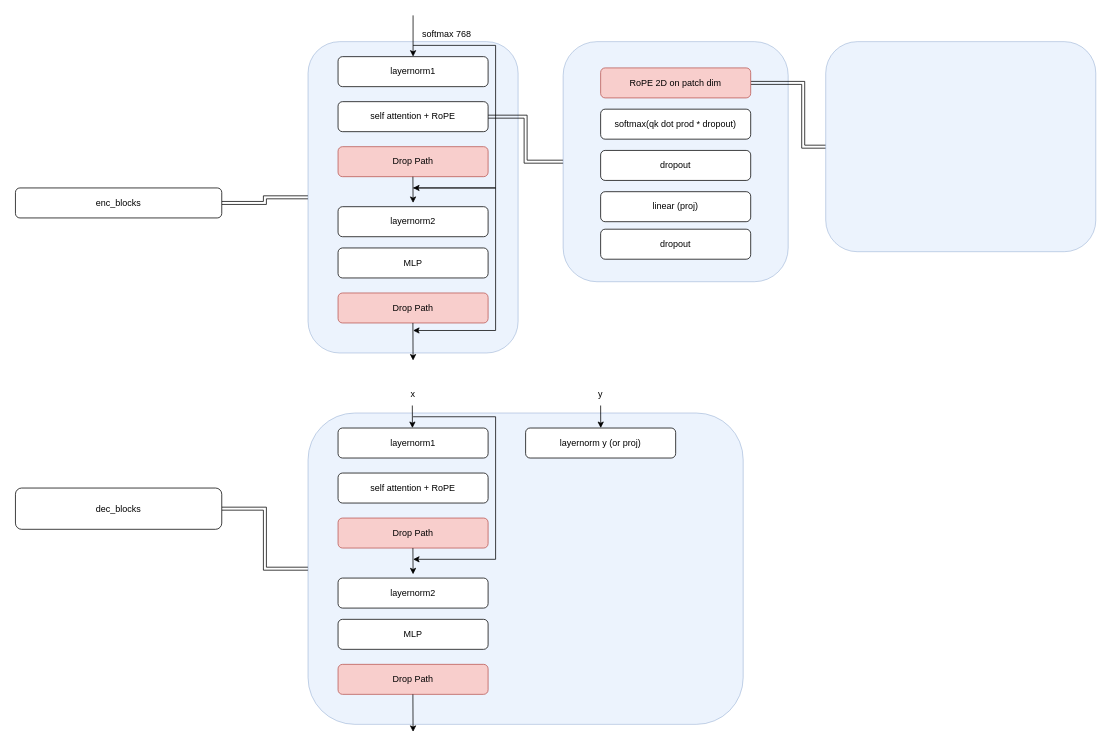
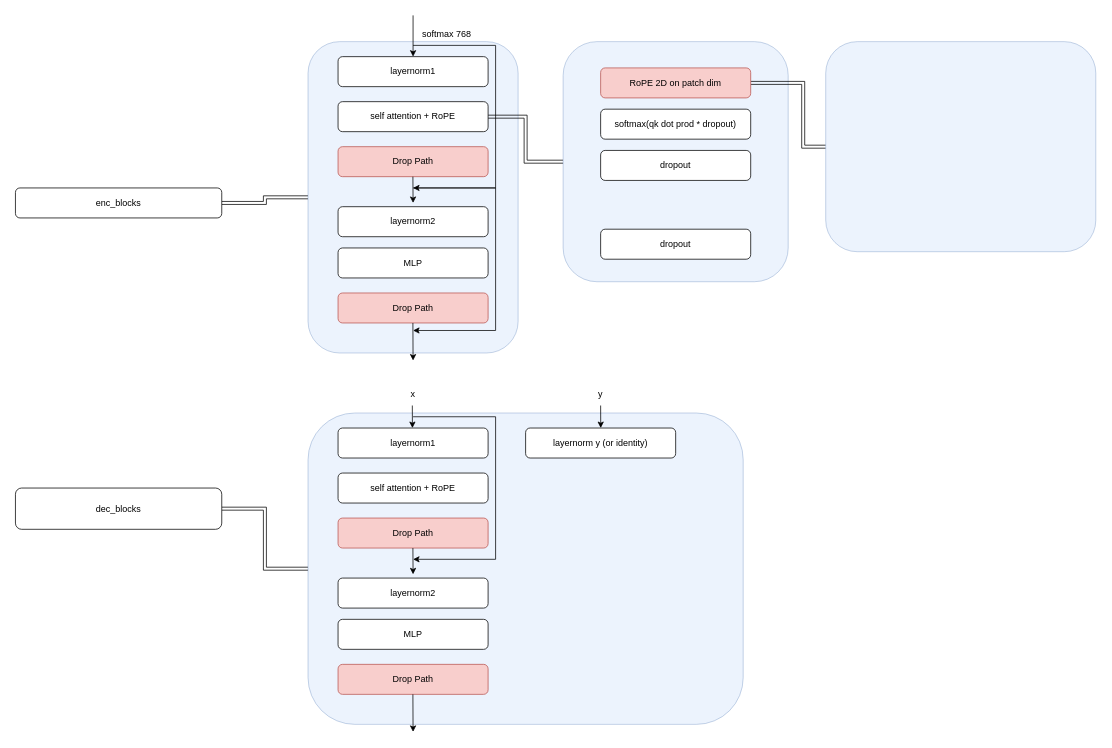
(675, 207) -> none
(600, 443) -> (600, 443)
